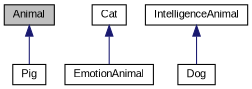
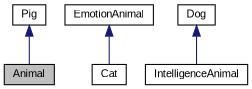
(29, 50) -> (29, 50)
(109, 50) -> (109, 50)
(197, 50) -> (197, 50)
